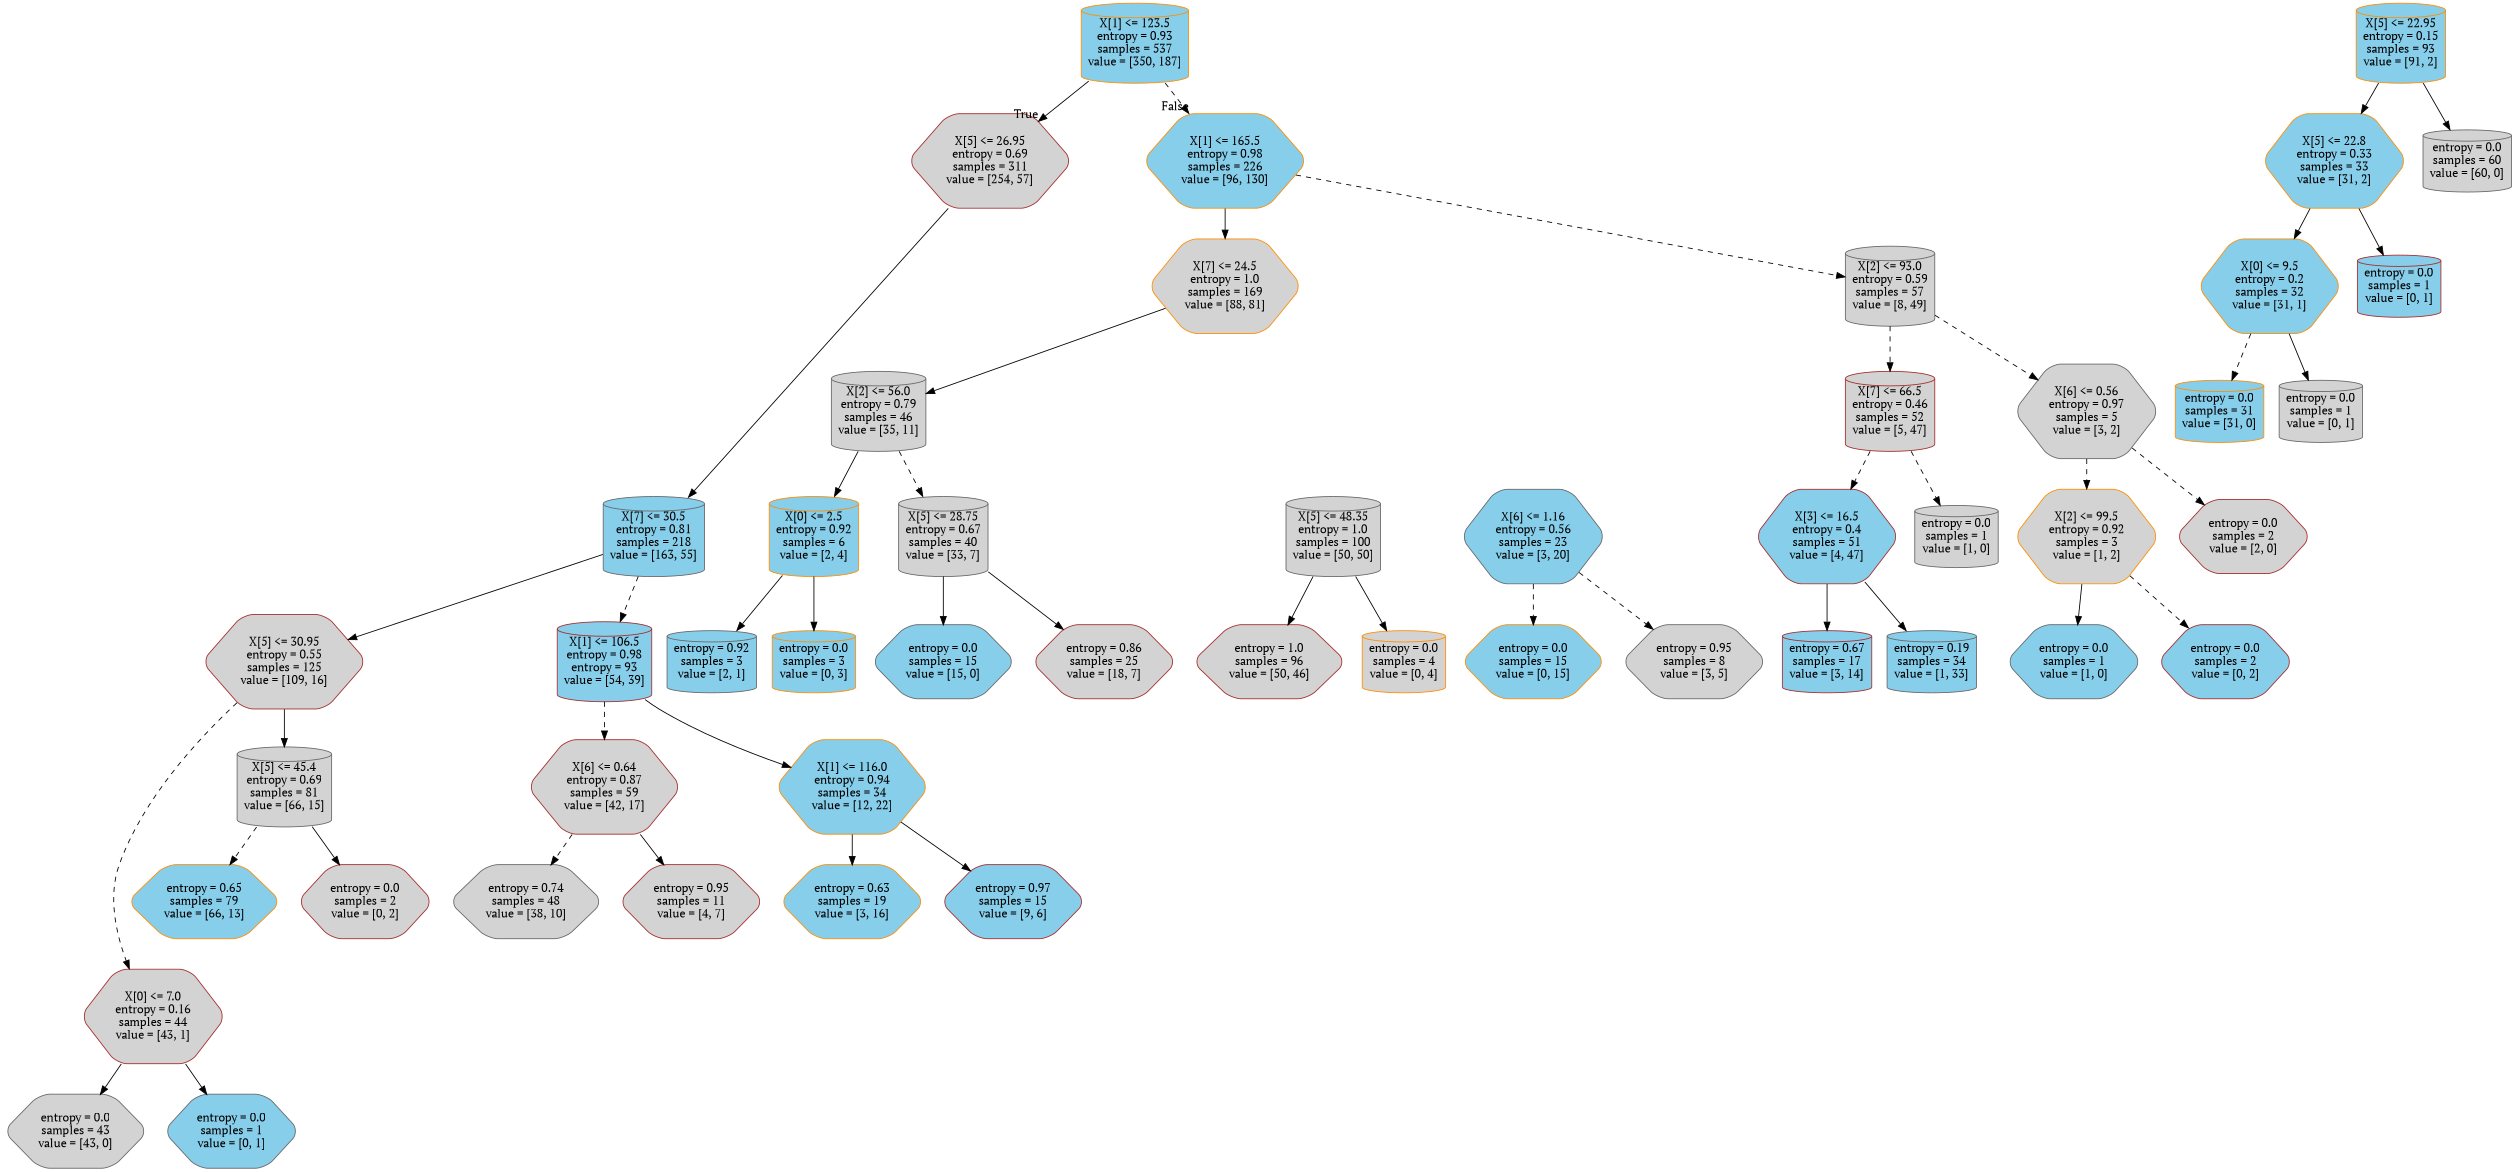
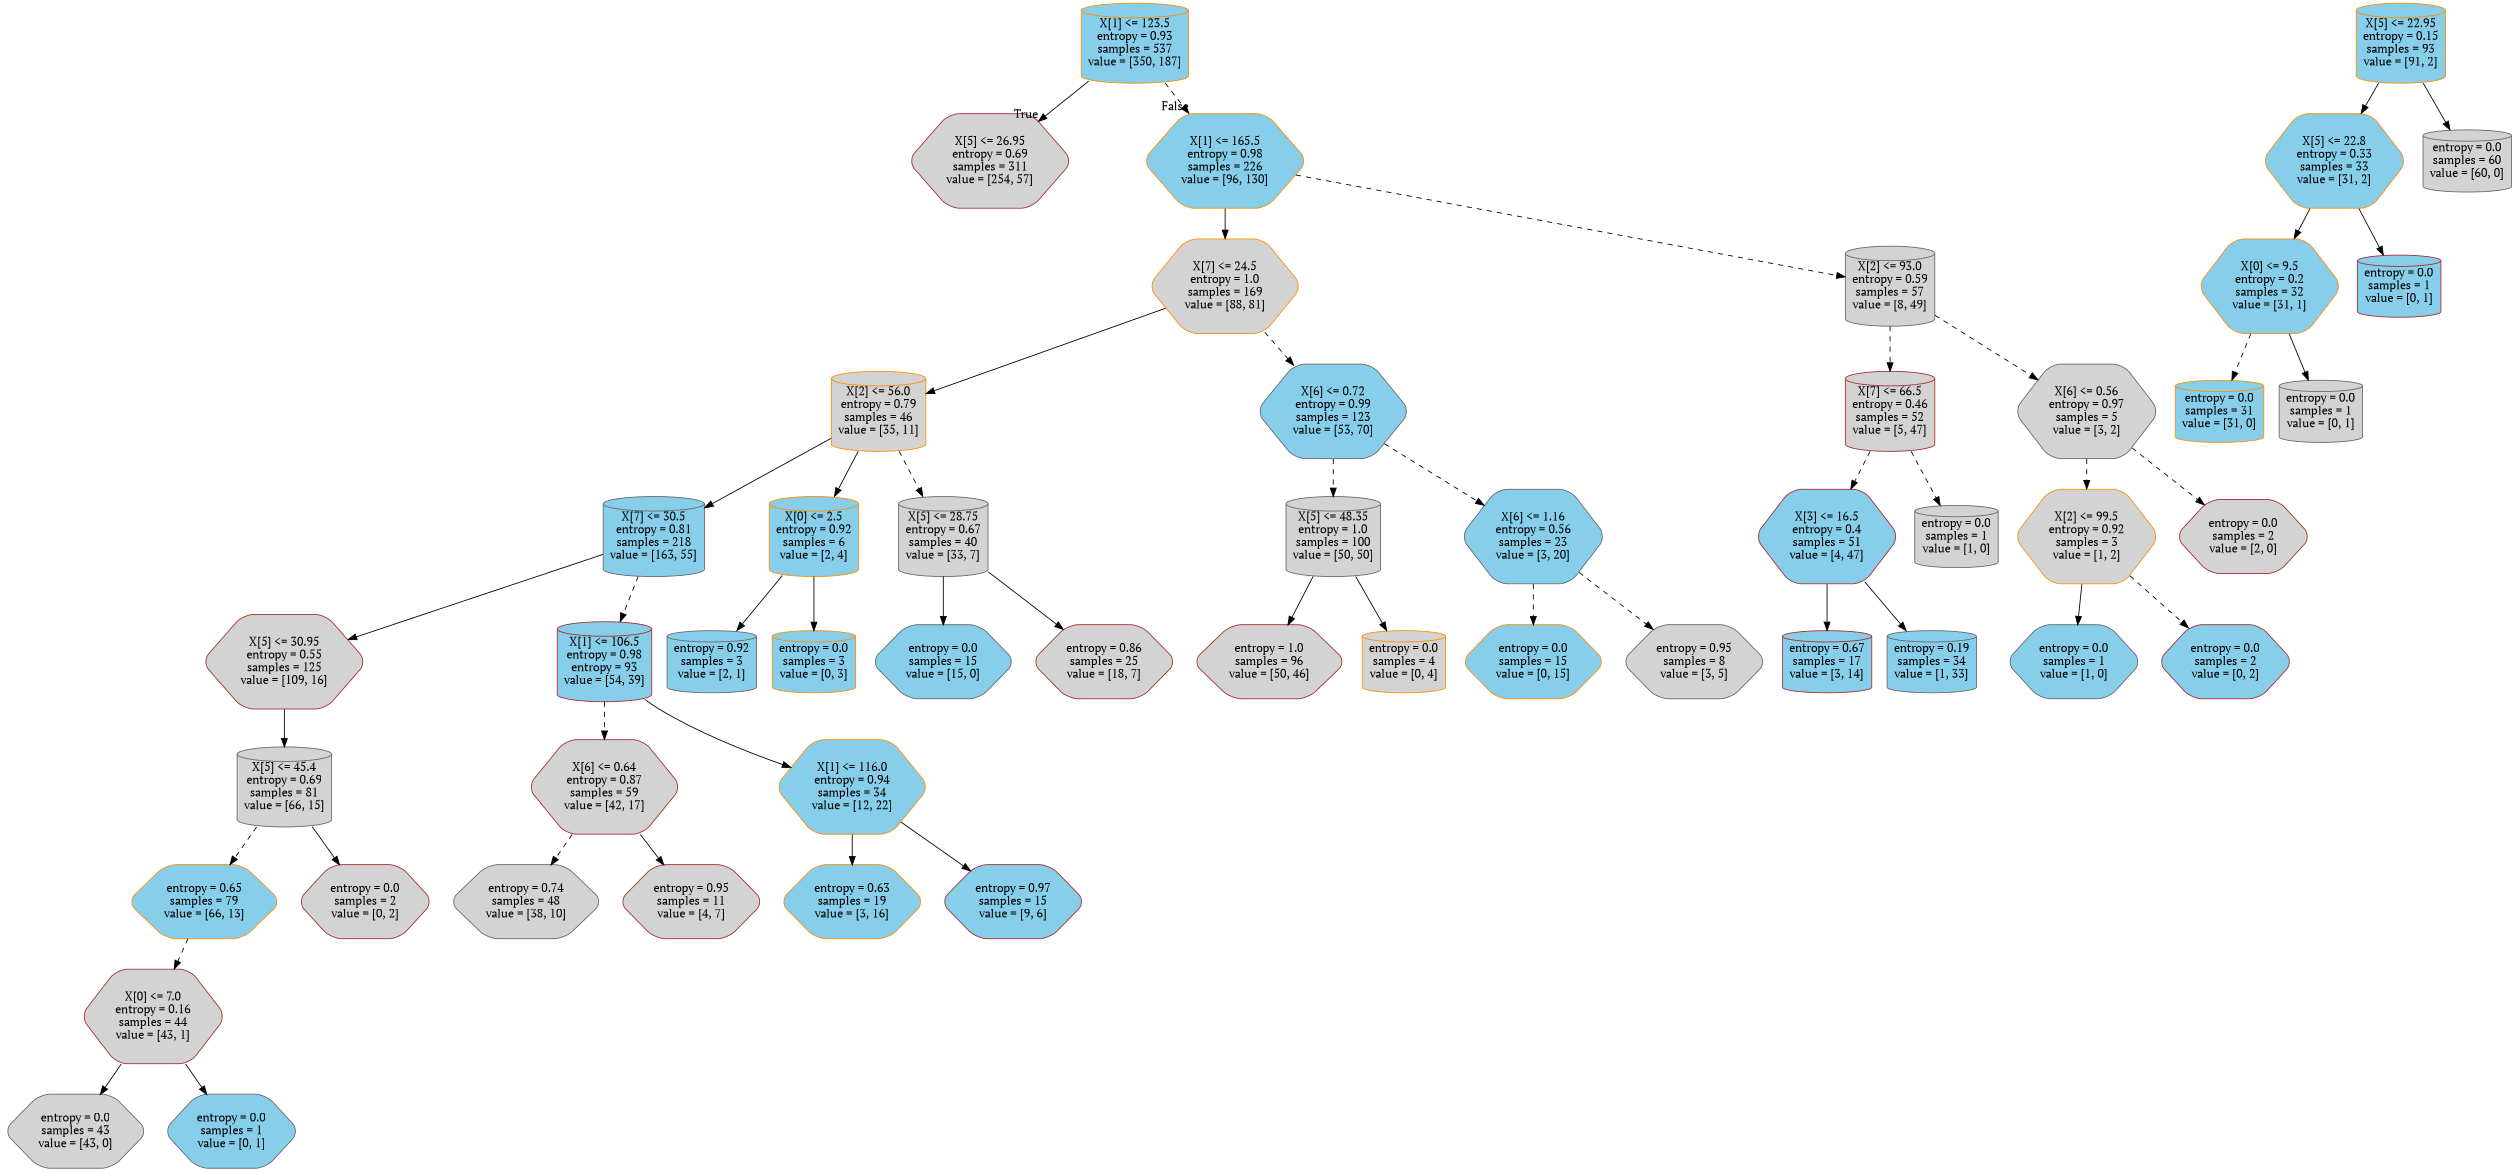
(821, 350) -> (772, 471)
(879, 411) -> (879, 411)
none -> (1333, 411)
(141, 818) -> (183, 950)
